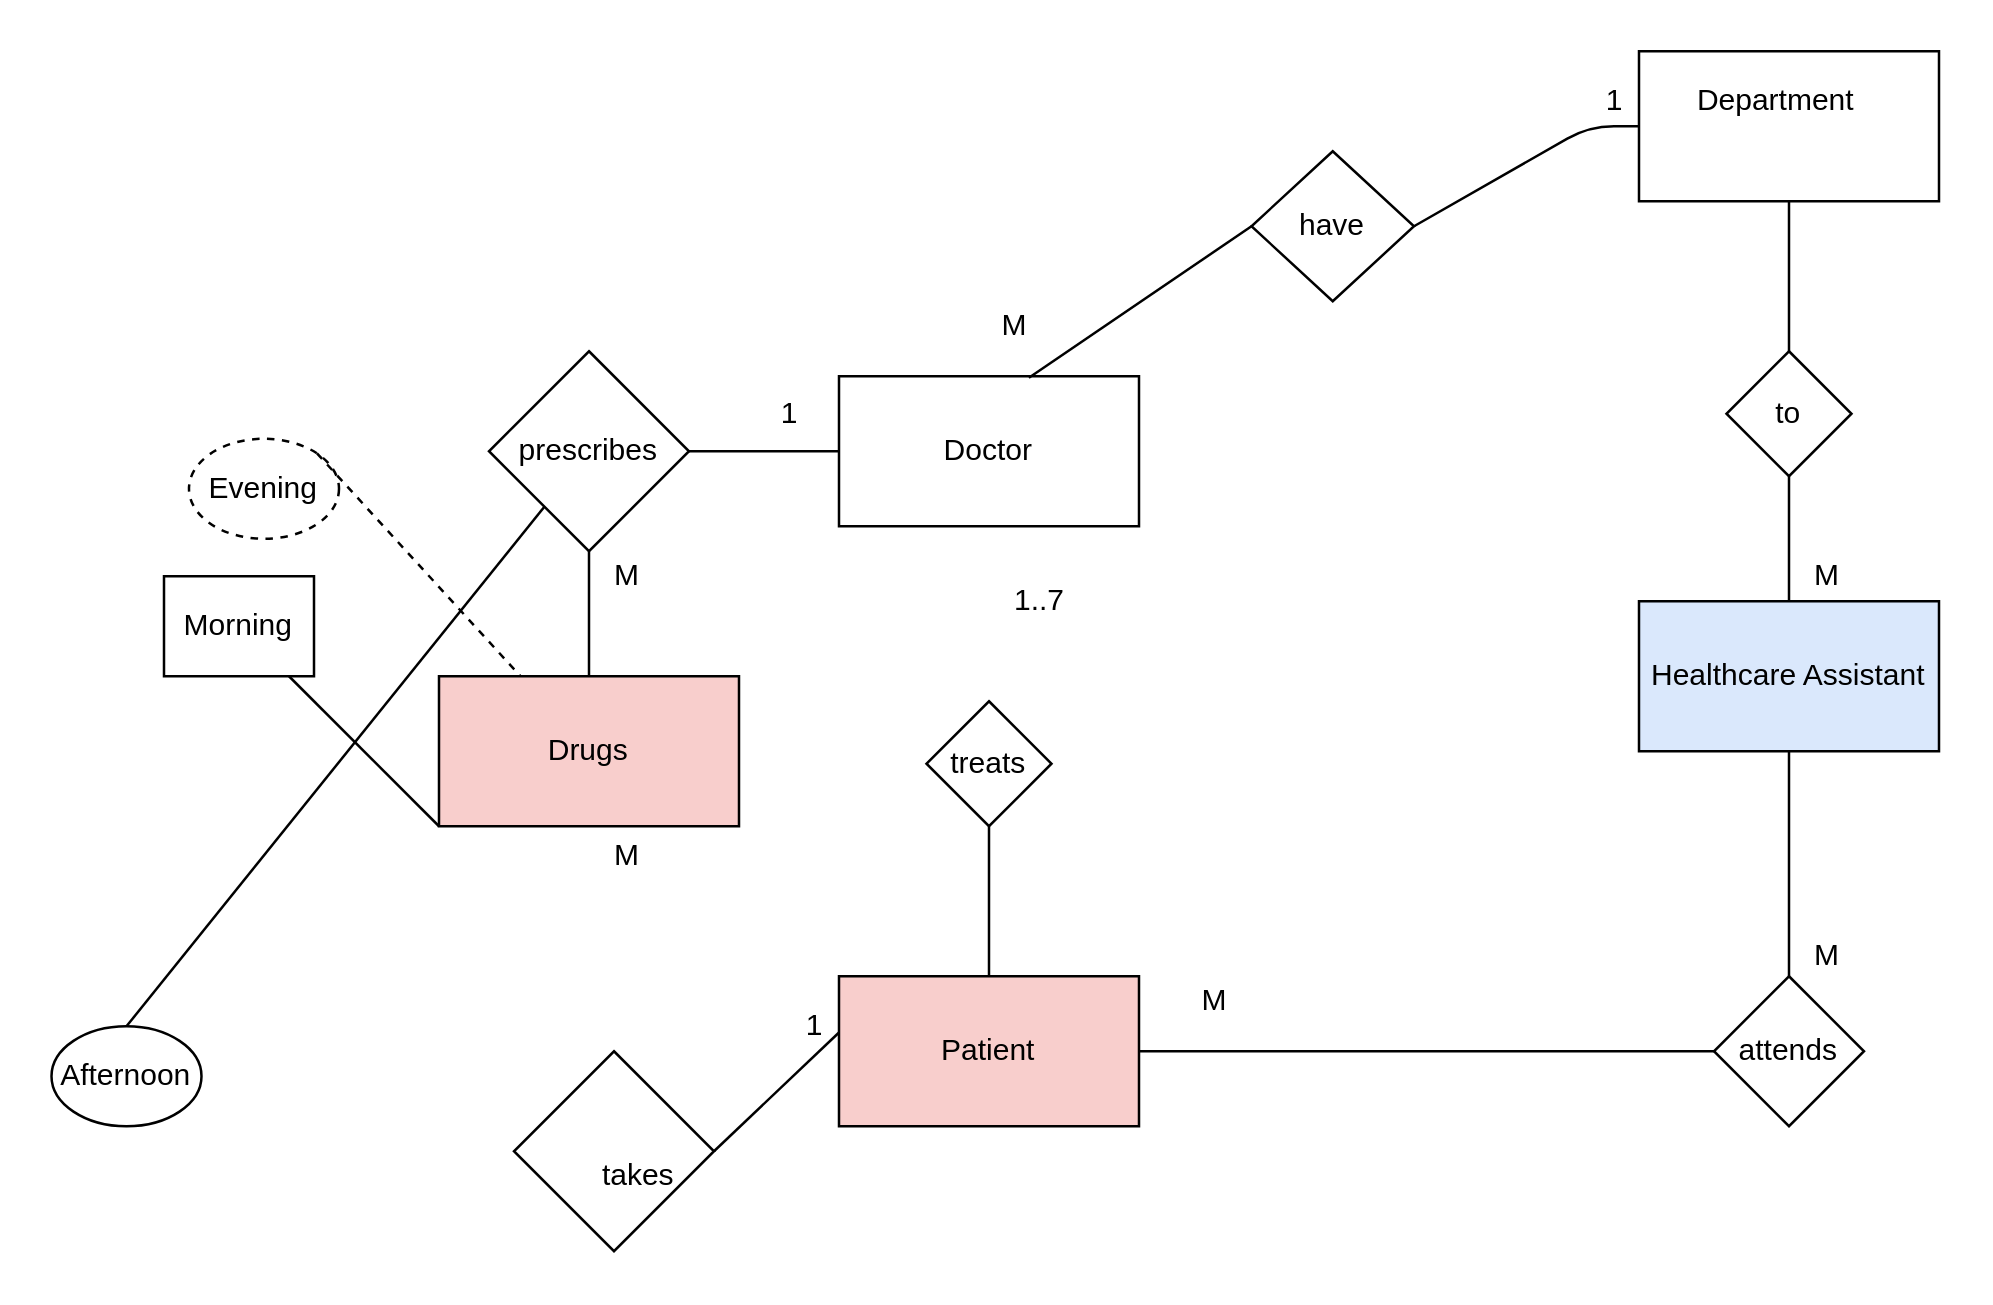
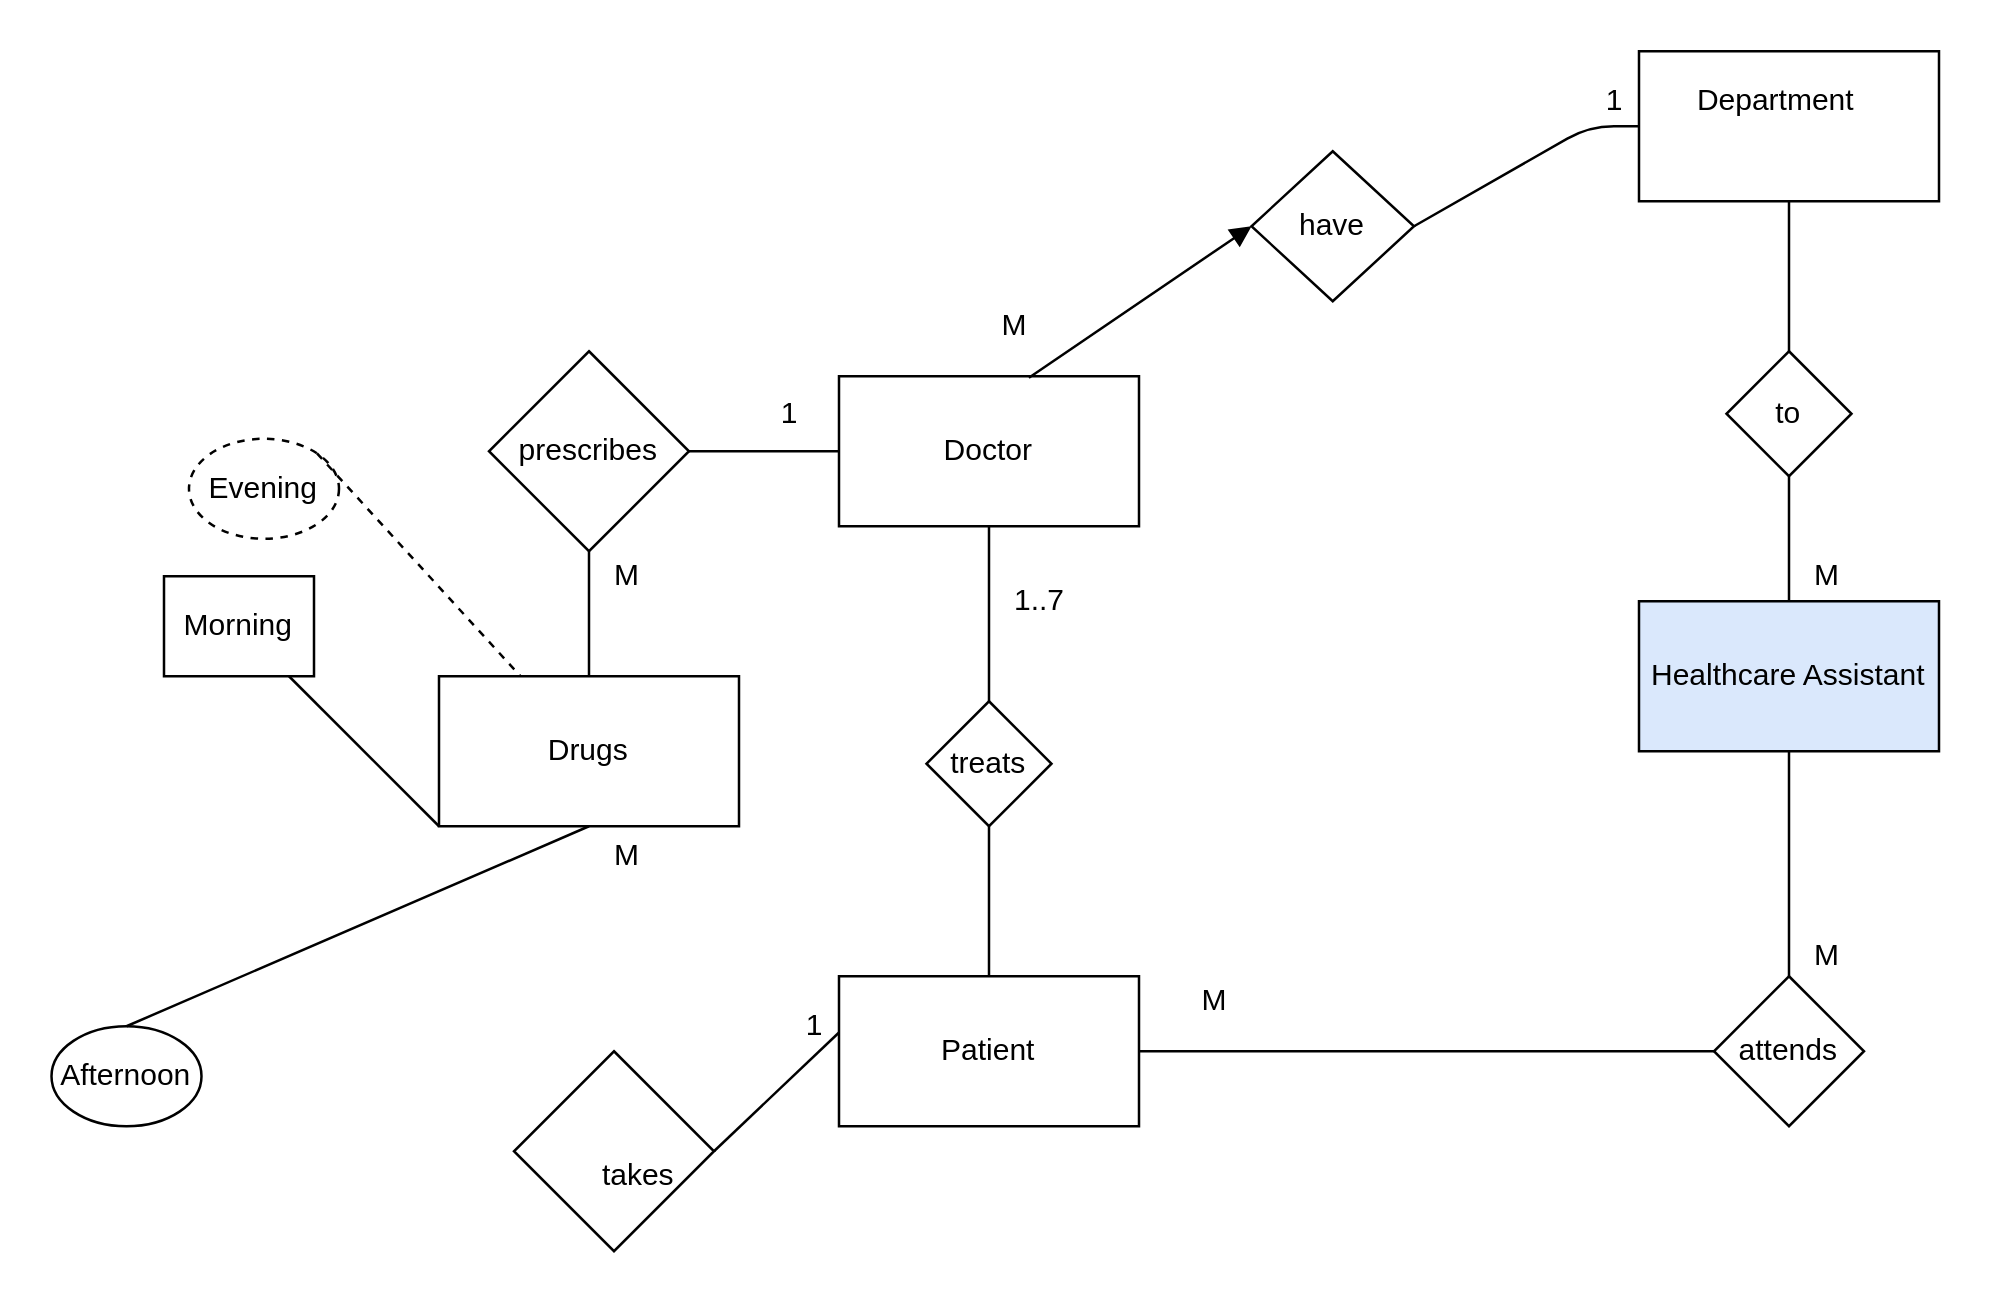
(1241, 233) -> (1234, 238)
none -> (989, 614)
(589, 751) -> (589, 751)
(239, 887) -> (357, 926)
(989, 1051) -> (989, 1051)
